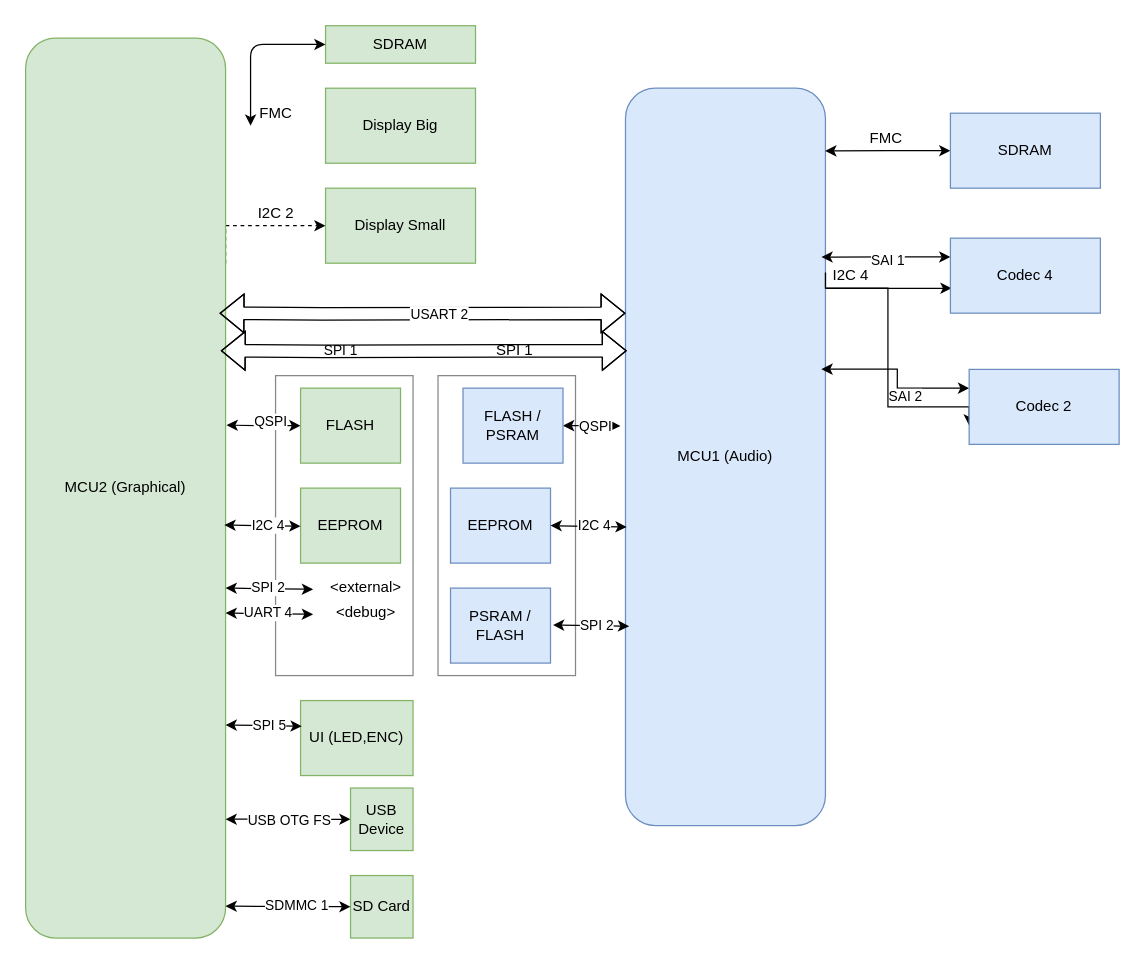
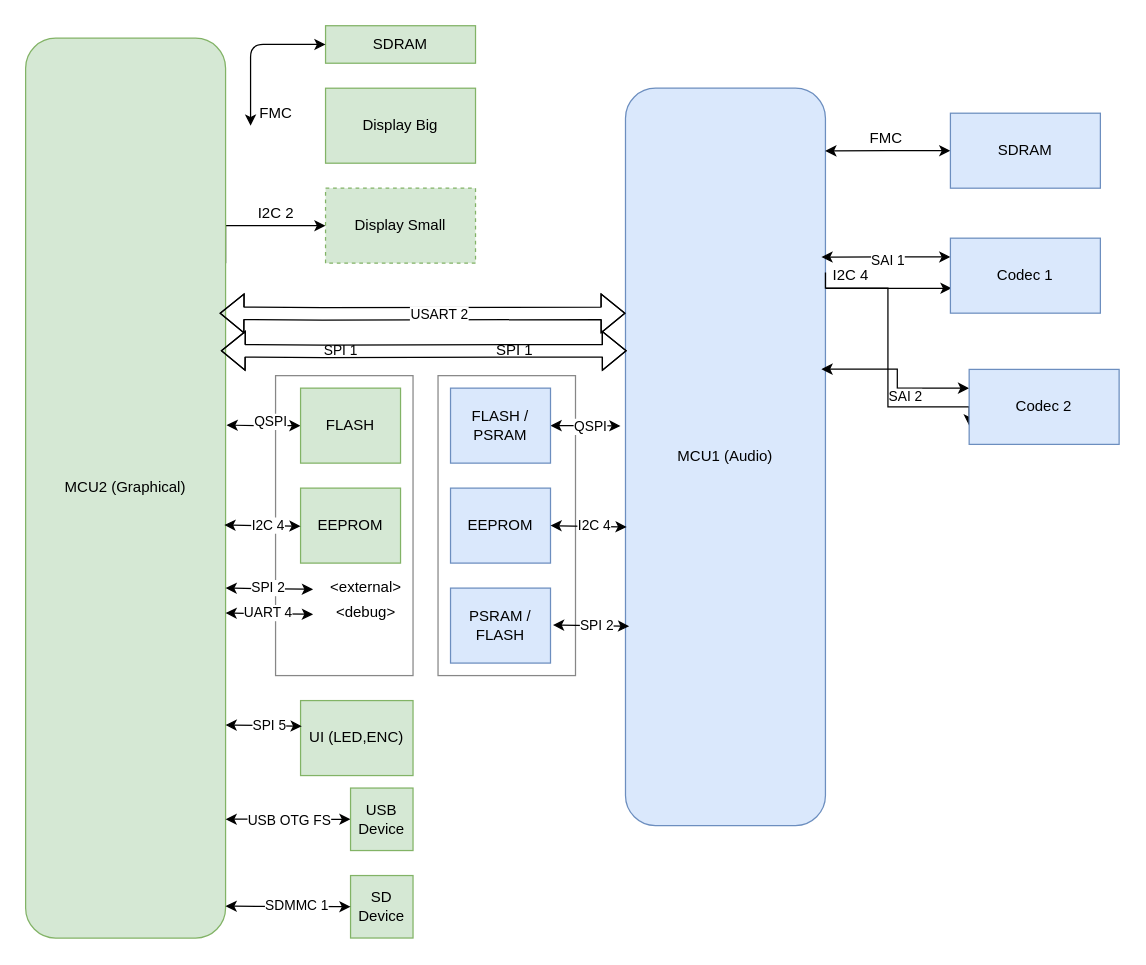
(272, 226) -> (272, 226)
(401, 226) -> (401, 226)
(1026, 276) -> (1026, 276)
(513, 426) -> (501, 426)
(382, 907) -> (382, 907)
